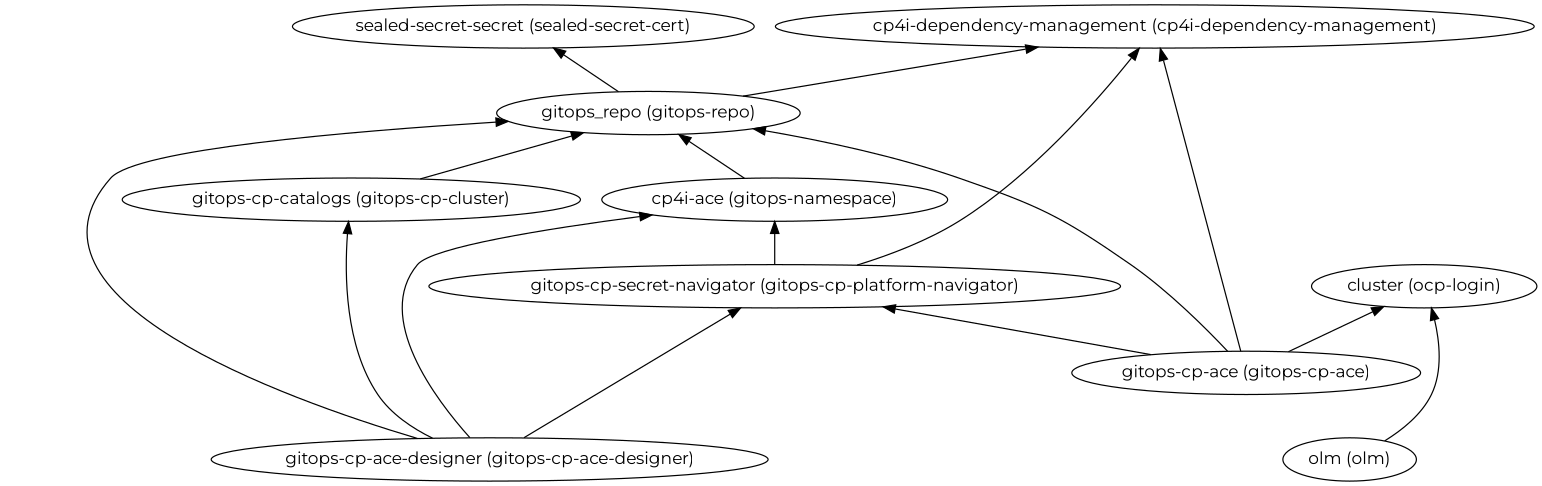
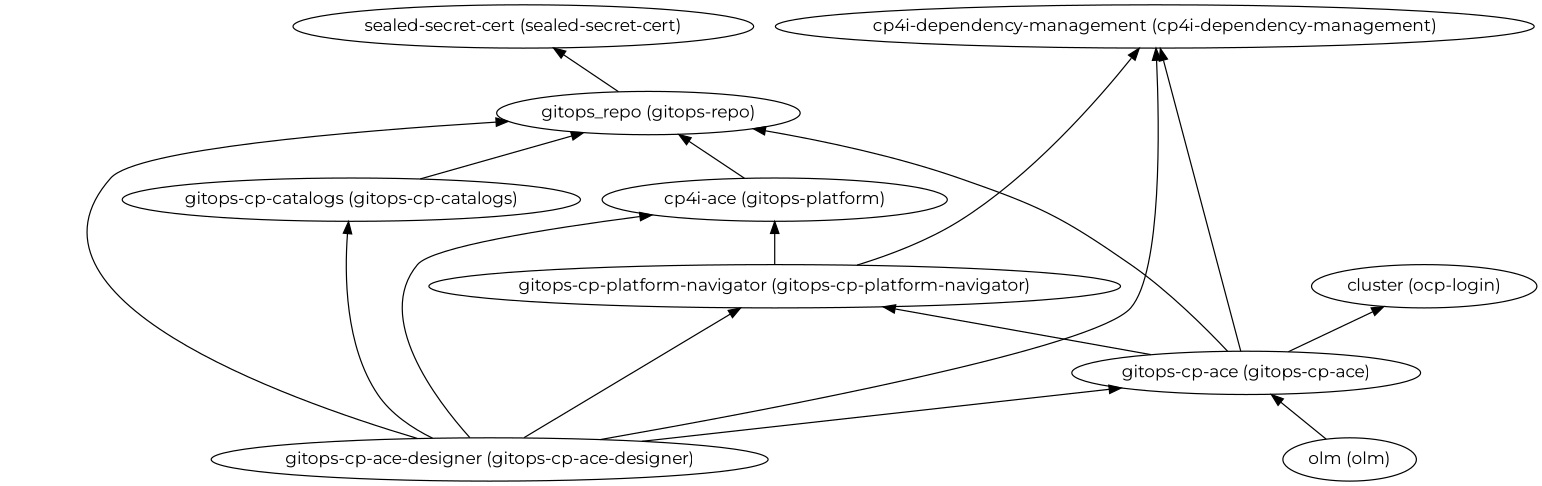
(523, 26) -> (523, 26)
(884, 73) -> (992, 359)
(351, 200) -> (351, 200)
(775, 200) -> (775, 200)
(775, 286) -> (775, 286)
(1433, 390) -> (1304, 421)
none -> (875, 415)
